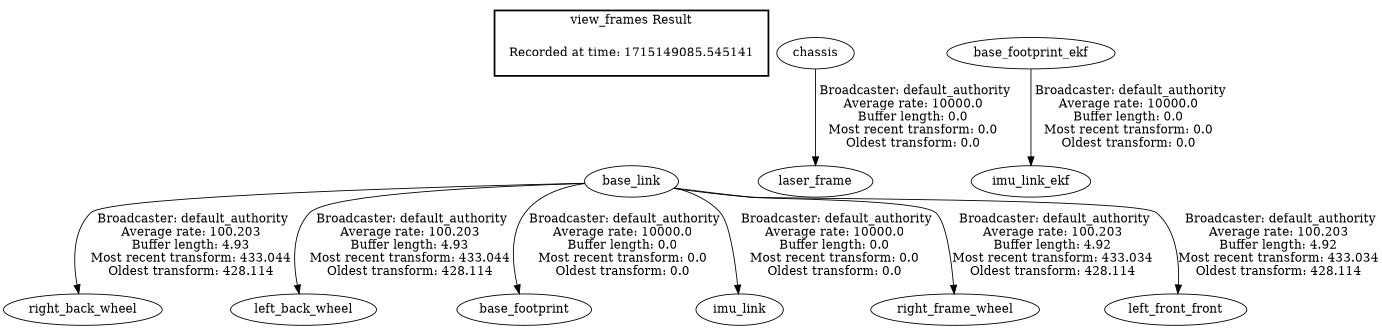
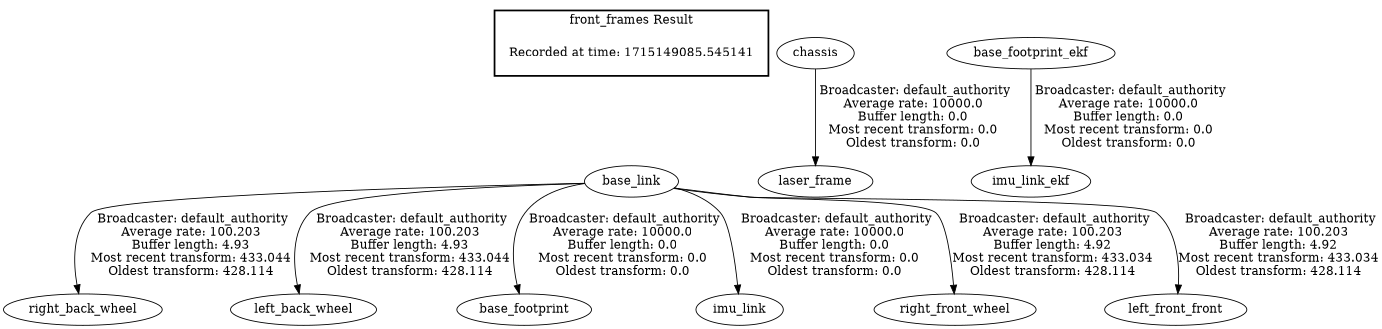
(631, 20) -> (631, 20)
(955, 310) -> (955, 310)
